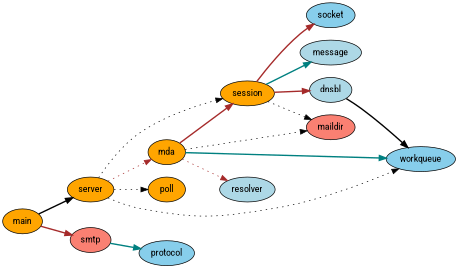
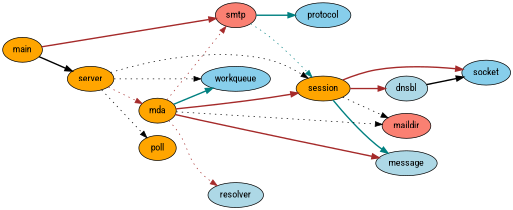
none -> (280, 46)
none -> (194, 66)
(375, 119) -> (441, 82)
none -> (274, 136)
